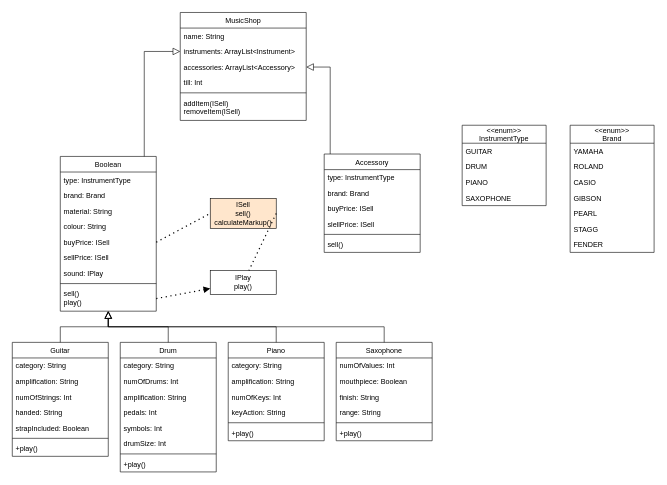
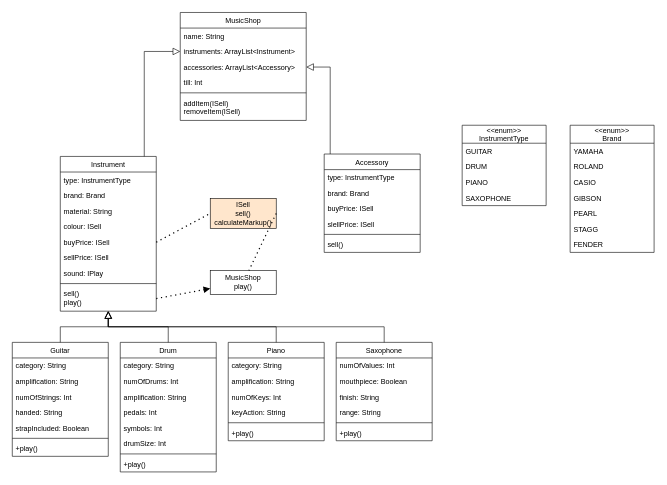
(108, 164) -> (108, 164)
(88, 227) -> (85, 227)
(243, 282) -> (243, 282)
